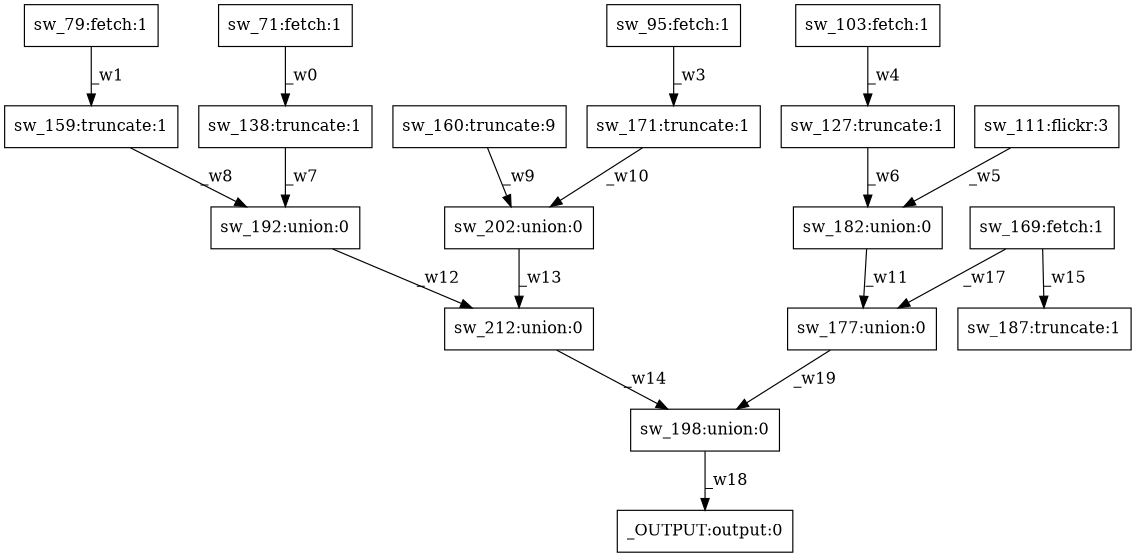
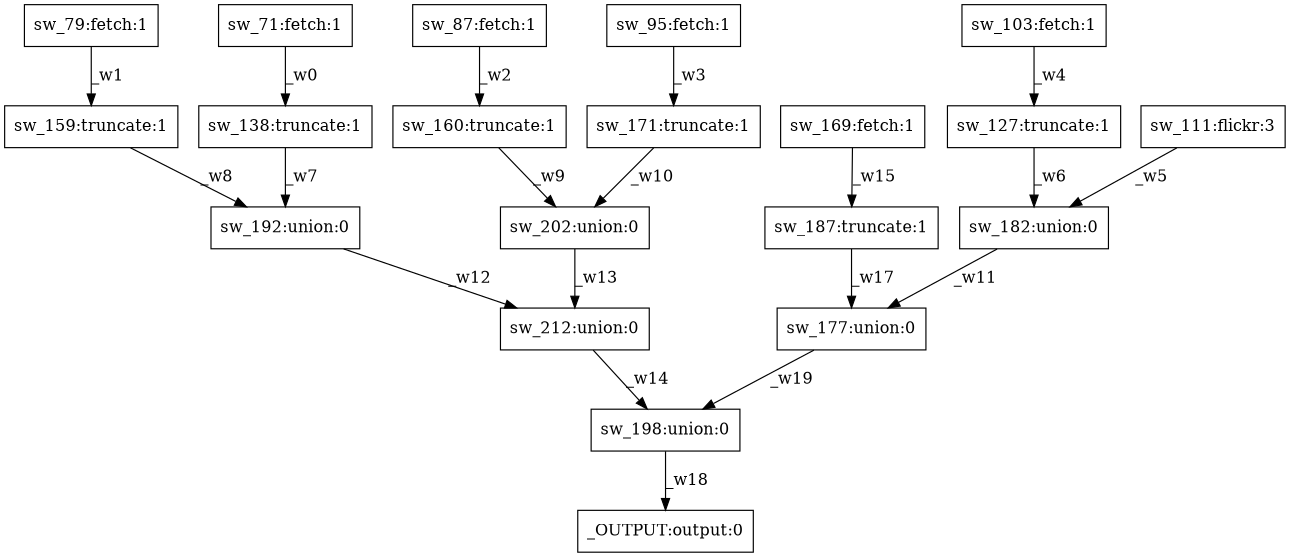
none -> (480, 26)
(480, 127) -> (480, 127)
(957, 276) -> (852, 273)
